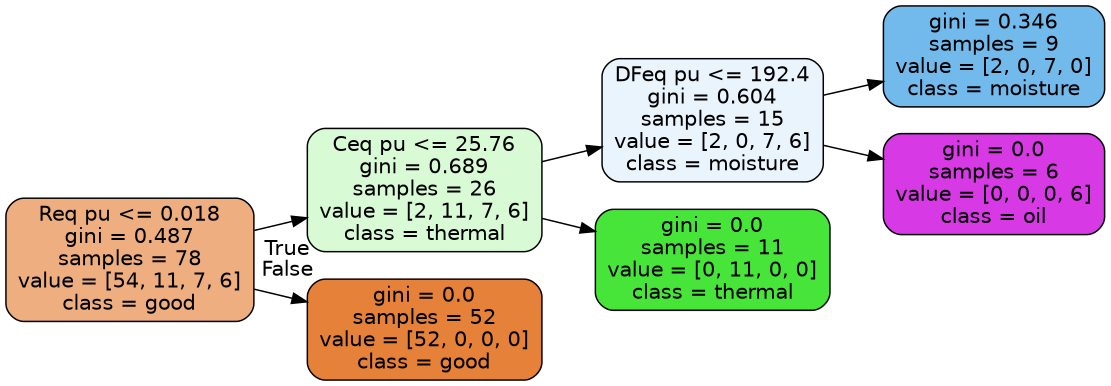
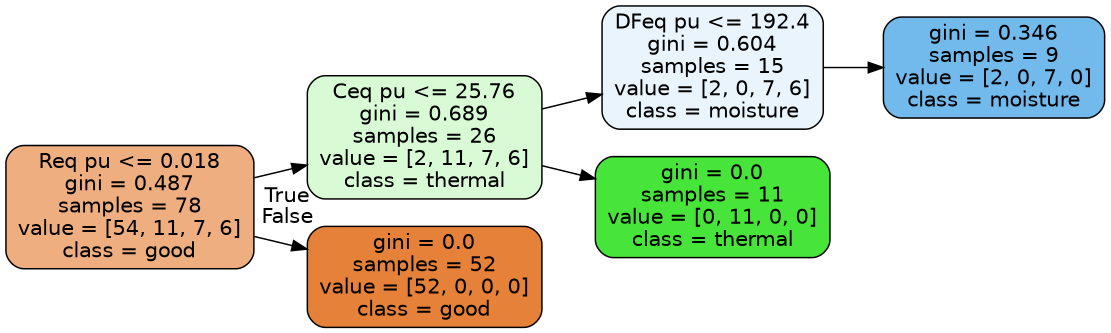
(994, 184) -> none
